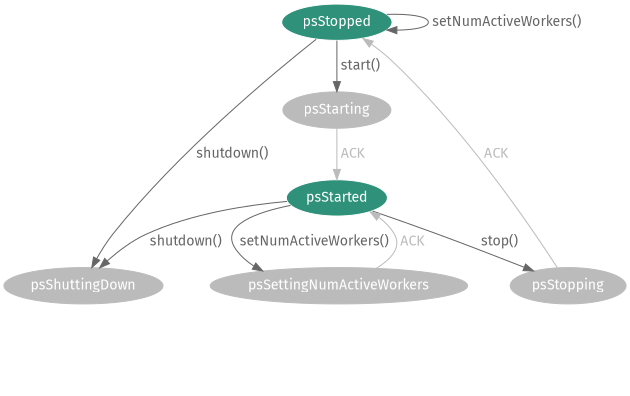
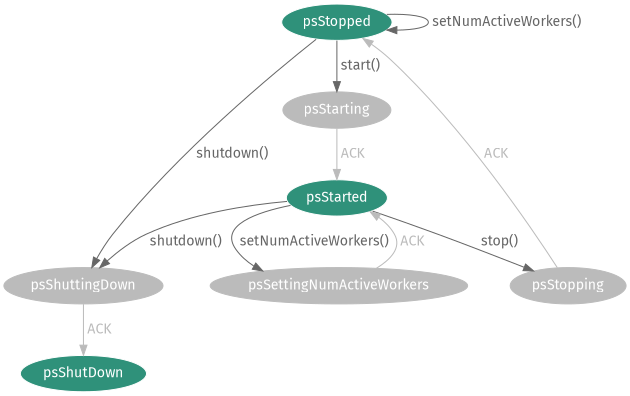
none -> (83, 374)
